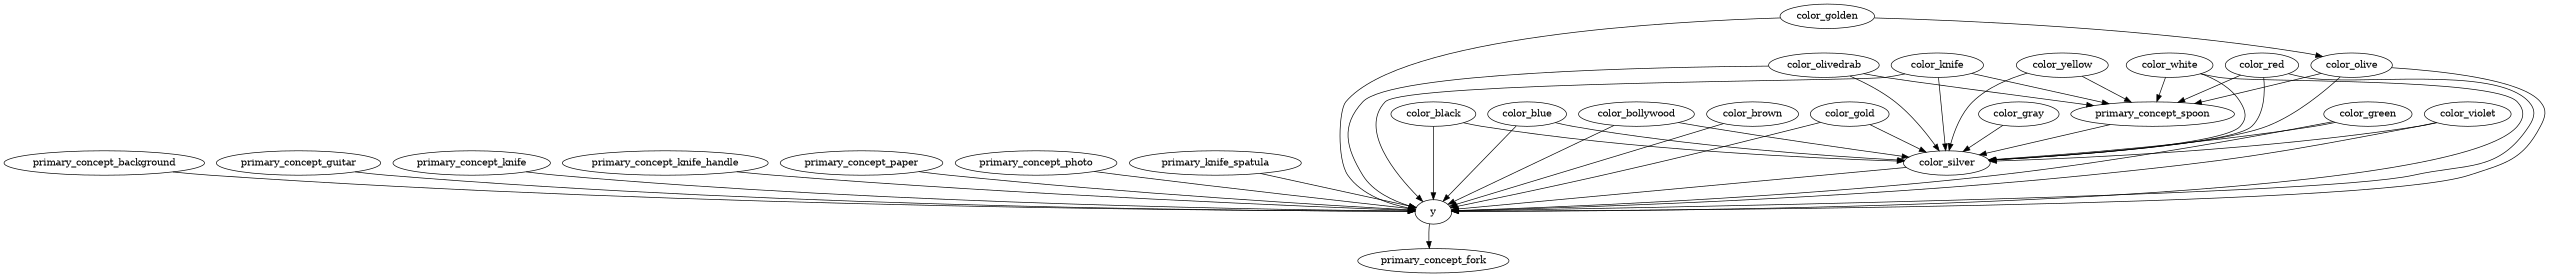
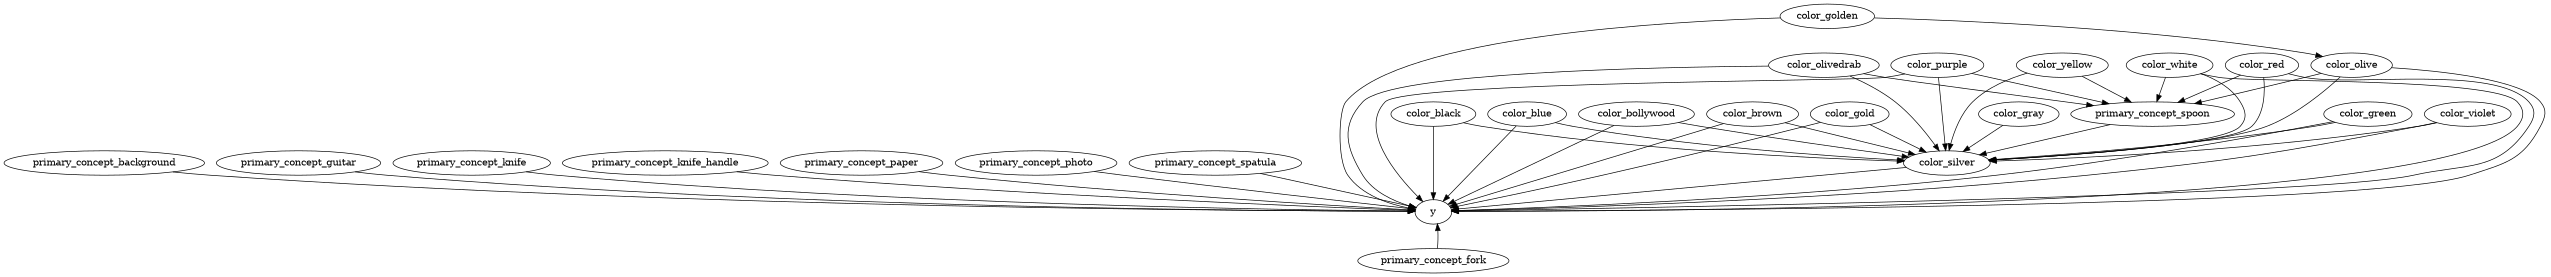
(1937, 65) -> (1937, 65)
none -> (1847, 138)
(1215, 163) -> (1215, 163)
(1429, 233) -> (1438, 239)
